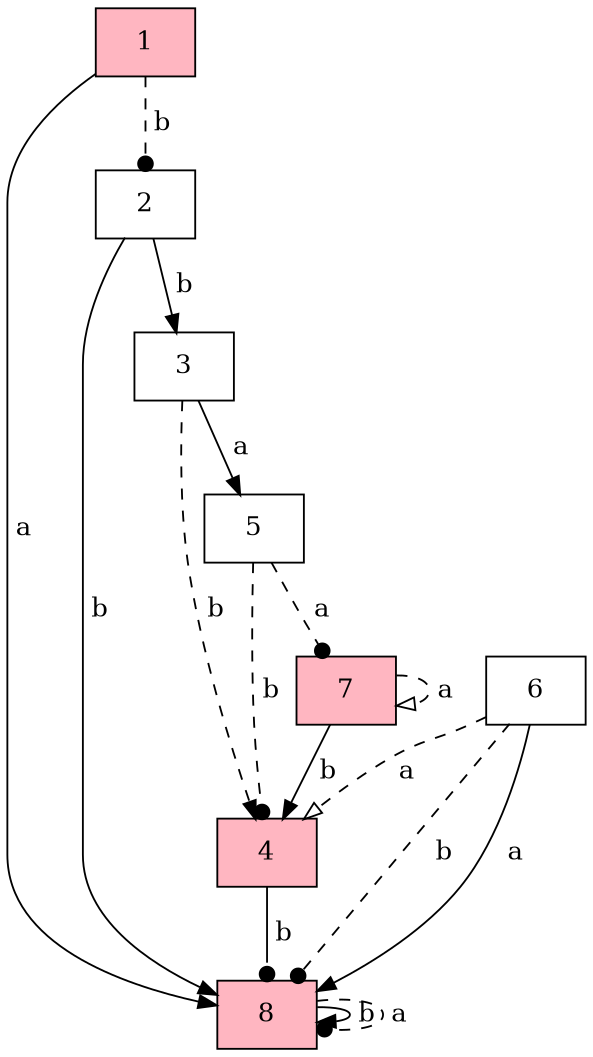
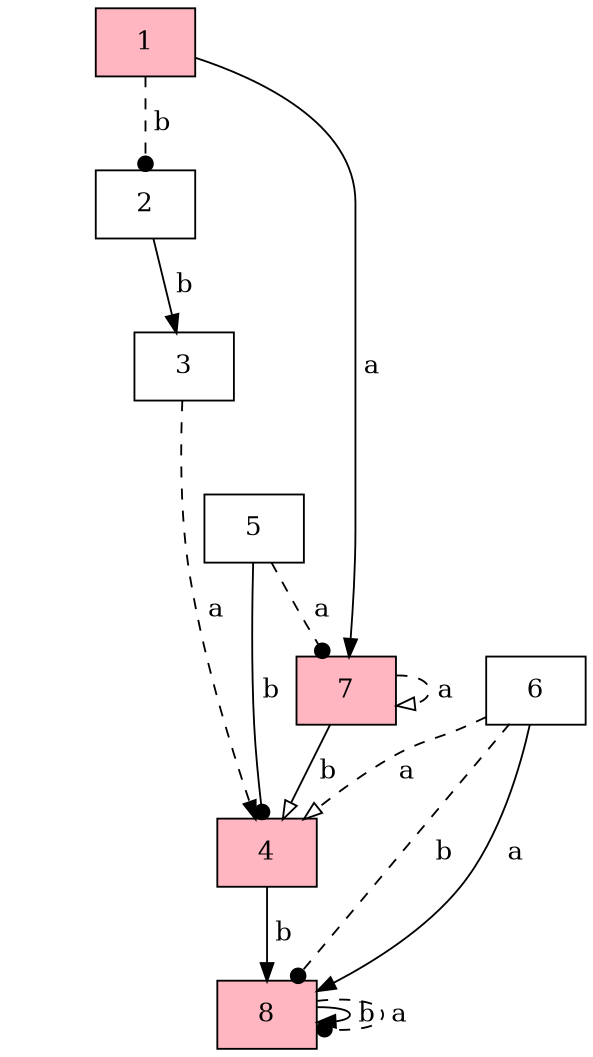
(215, 439) -> none
(7, 578) -> (355, 306)
(212, 610) -> (212, 610)
(83, 635) -> none
(253, 683) -> (253, 683)
(311, 764) -> (311, 764)
(267, 925) -> (267, 925)
